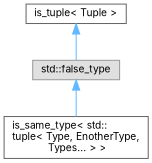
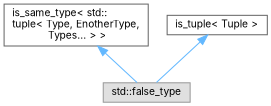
(76, 103) -> (121, 68)
